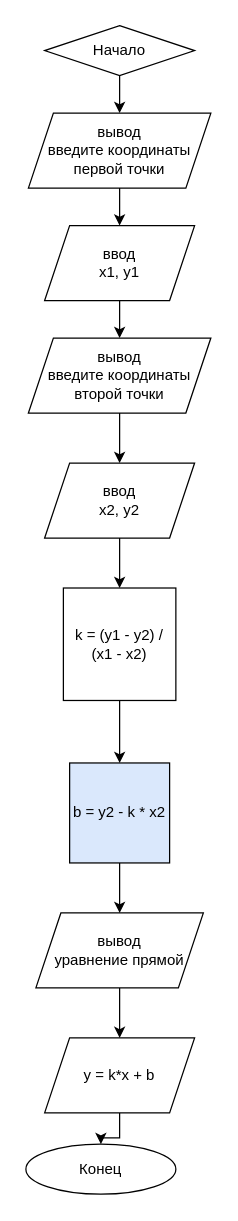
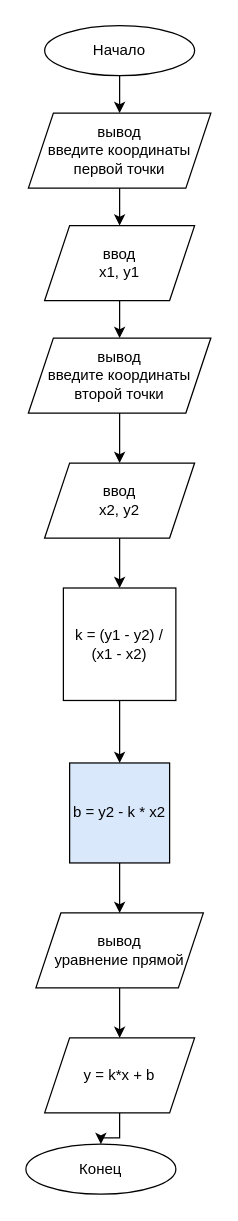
(119, 51) -> (119, 51)
